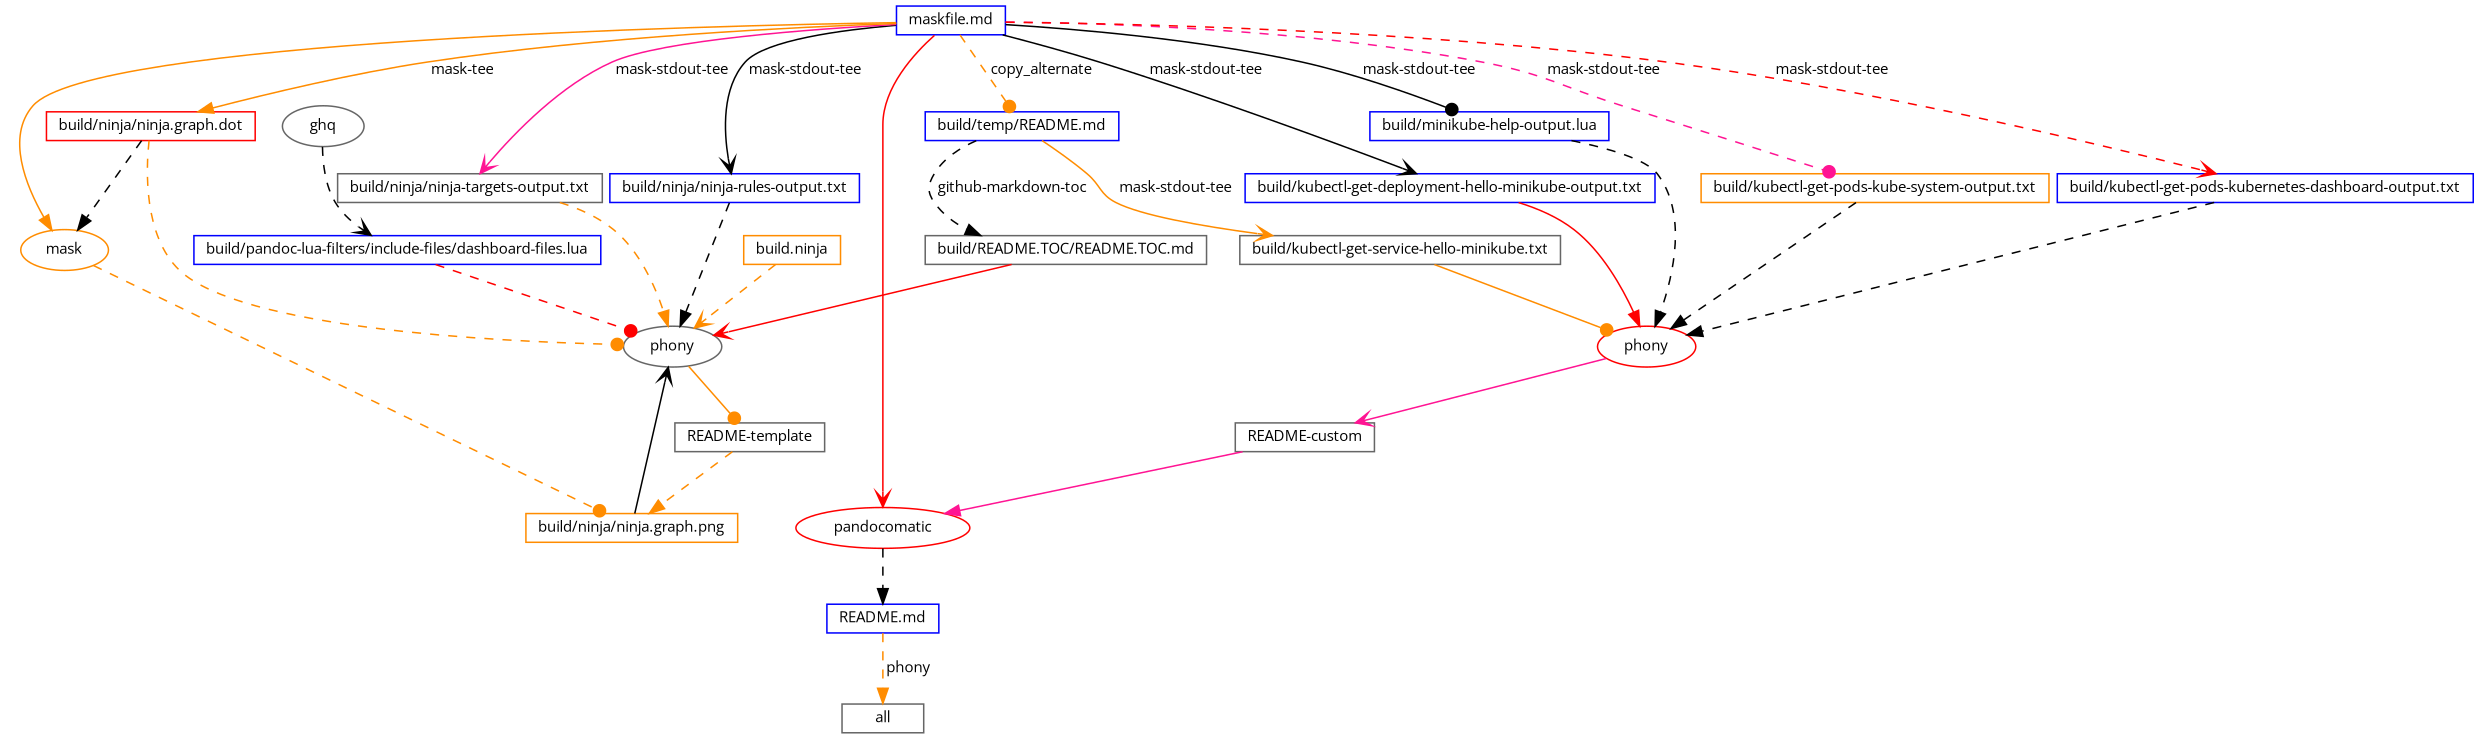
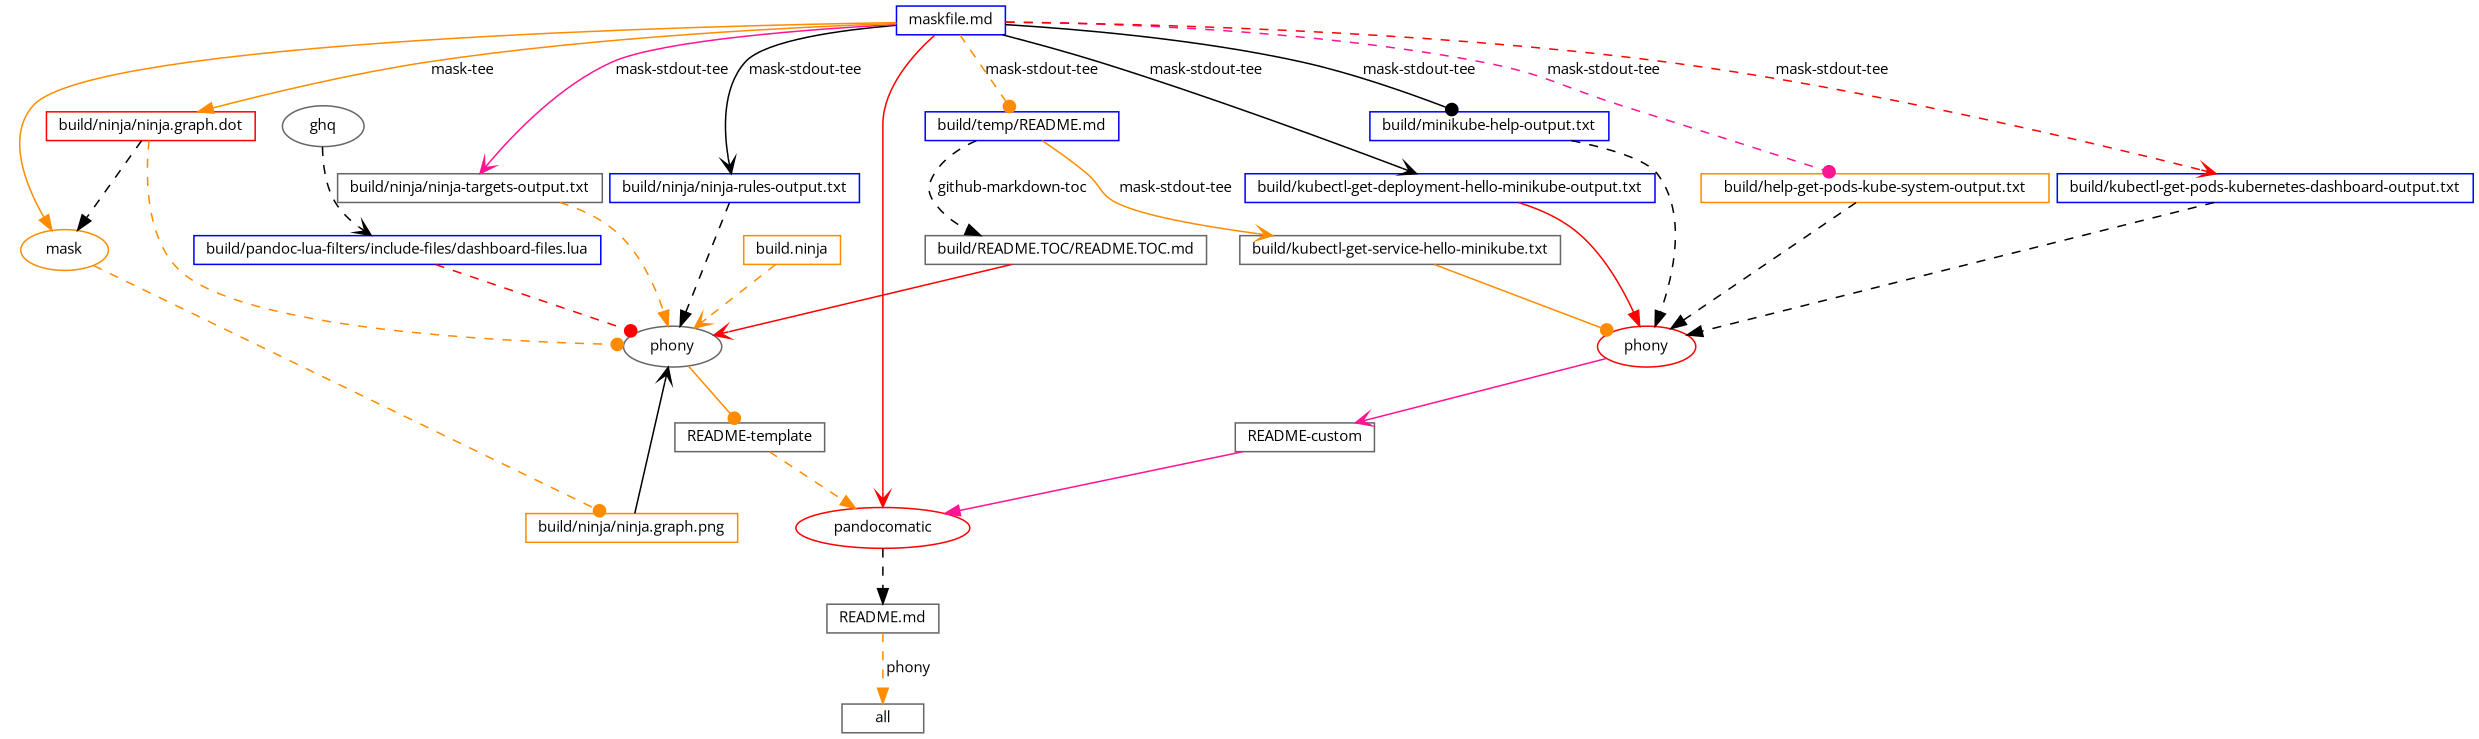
(1040, 70) -> (1040, 70)
(1489, 126) -> (1489, 126)
(1875, 188) -> (1875, 188)
(697, 478) -> (806, 476)
(883, 619) -> (883, 619)
